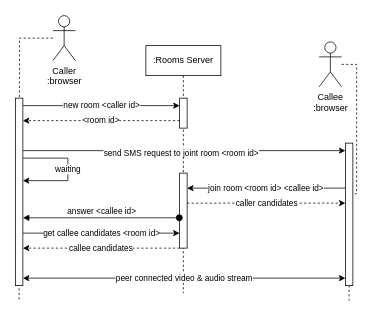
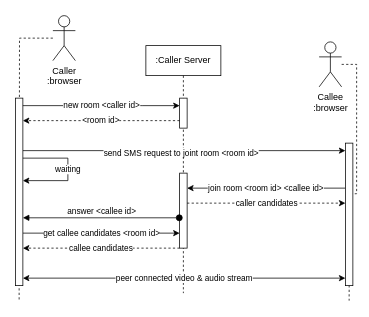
(183, 60) -> (183, 60)
